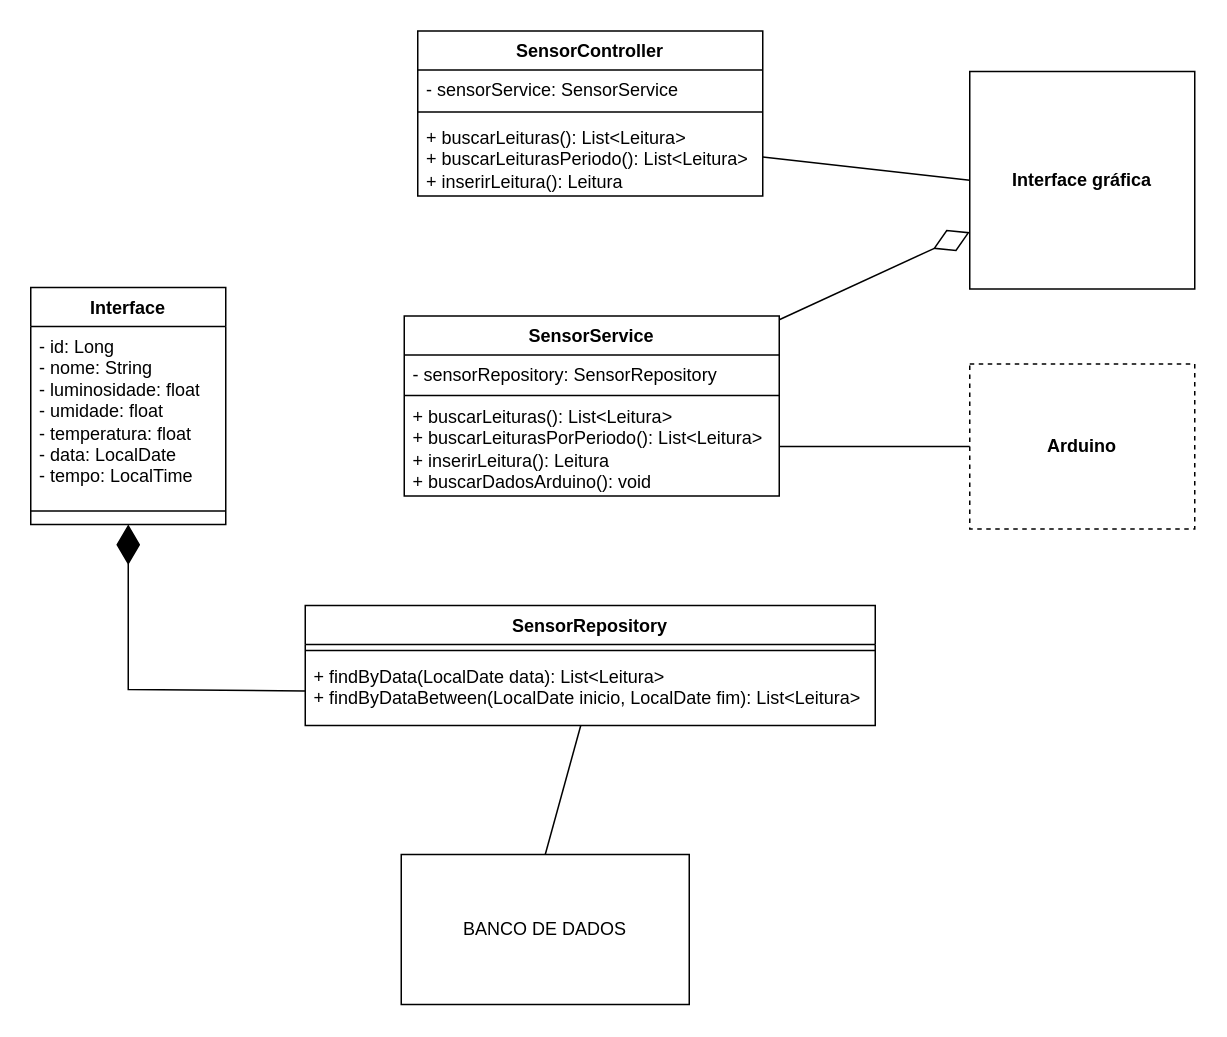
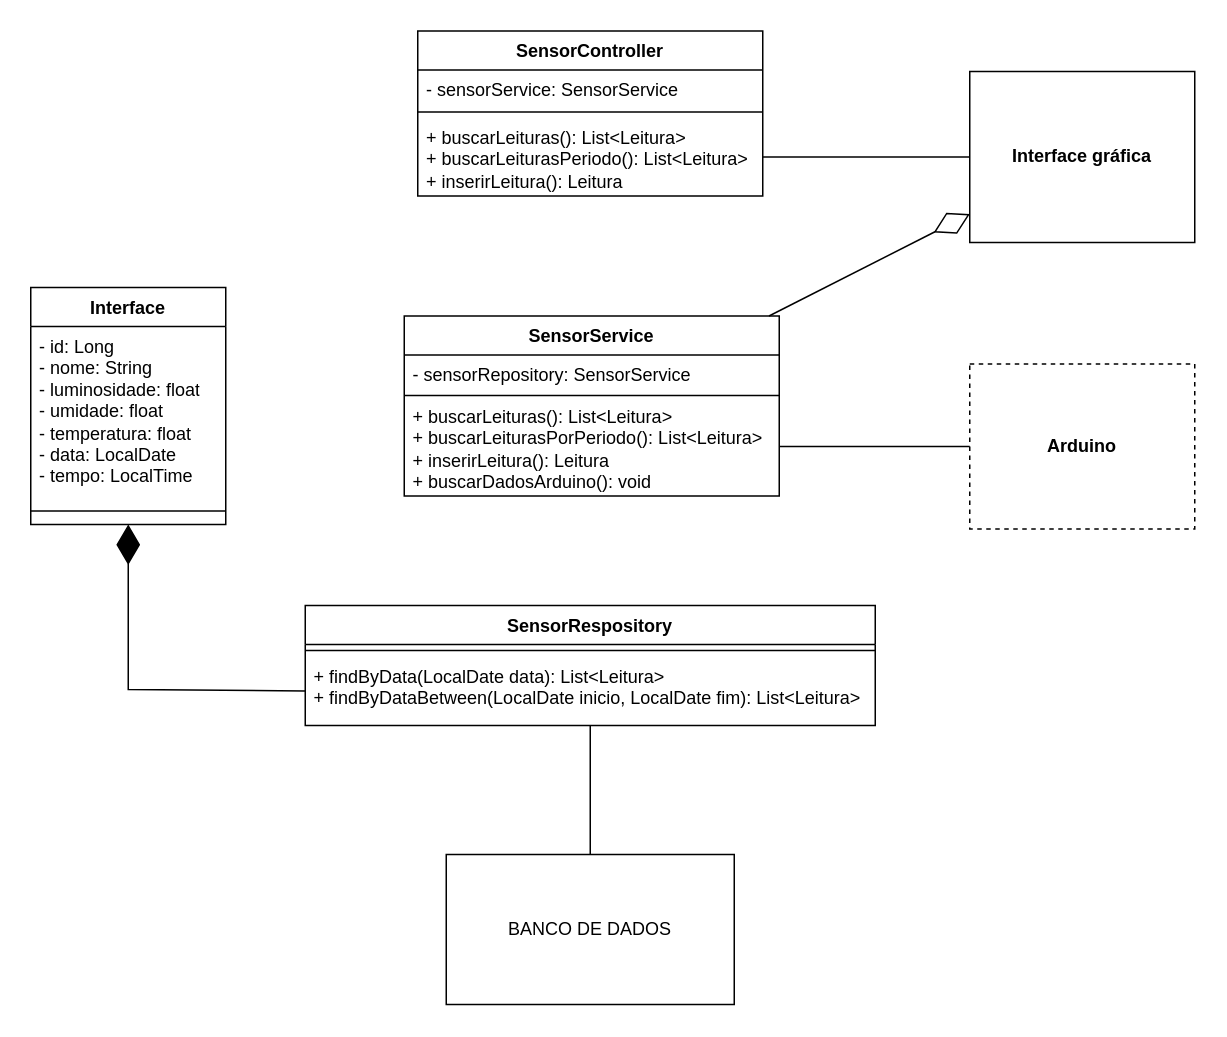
(1082, 180) -> (1082, 157)
(583, 376) -> (568, 376)
(590, 627) -> (590, 627)
(545, 929) -> (590, 929)
